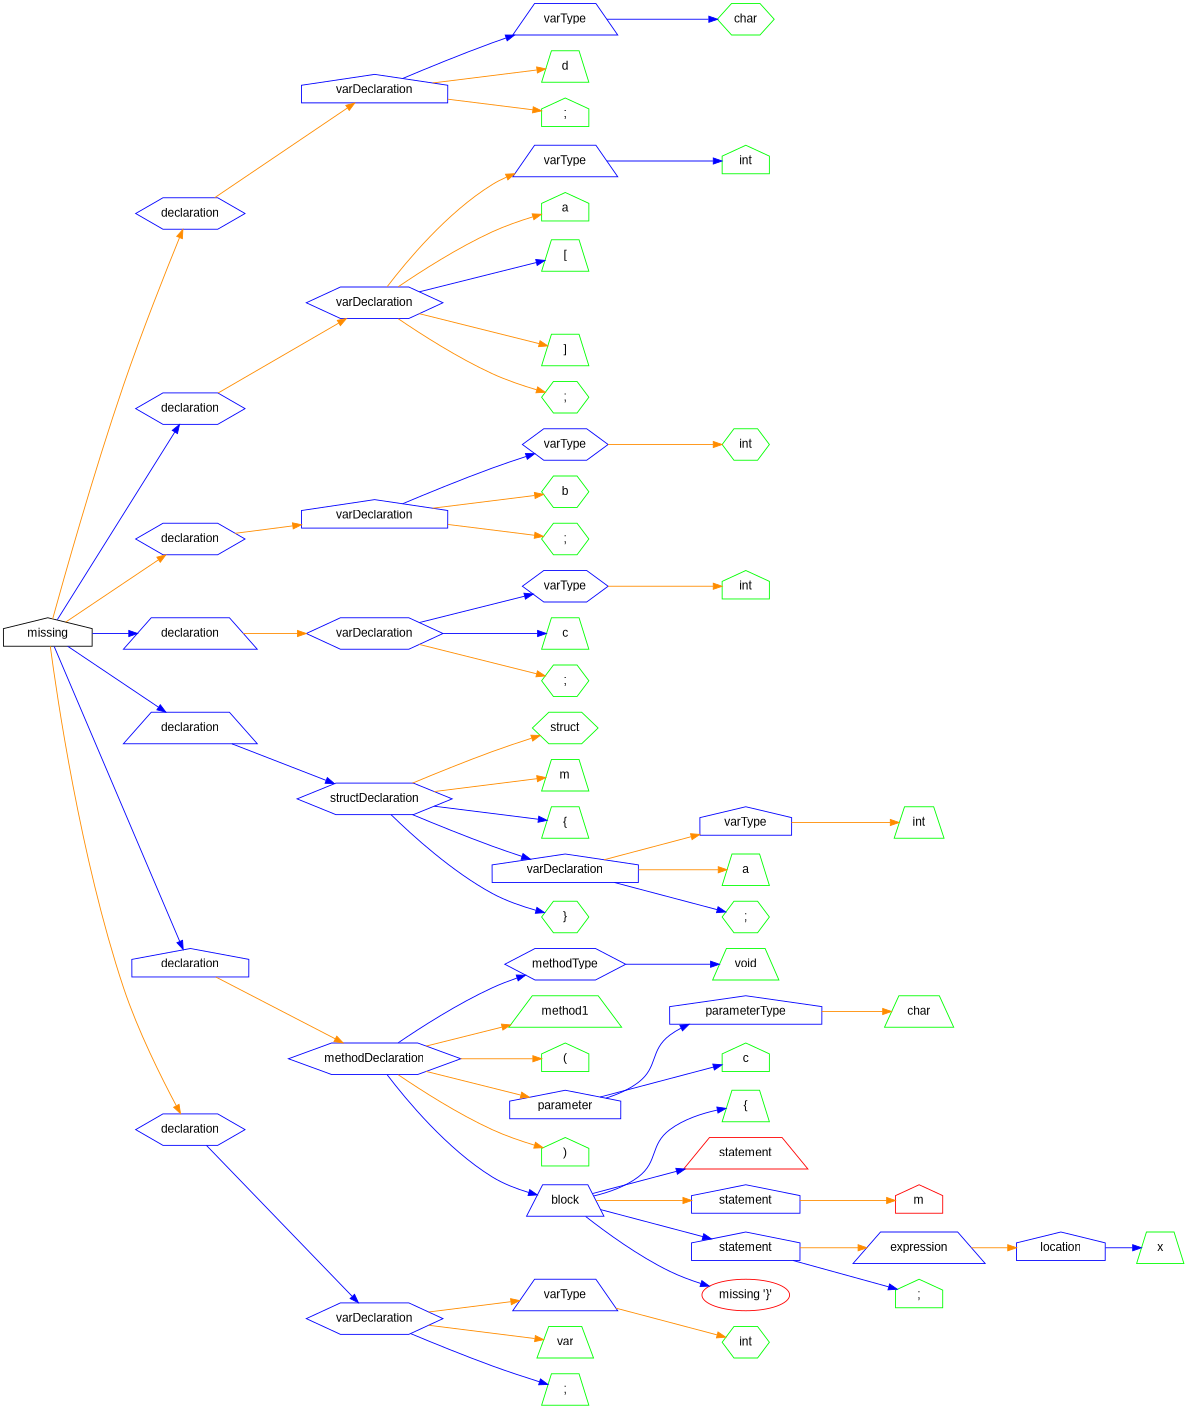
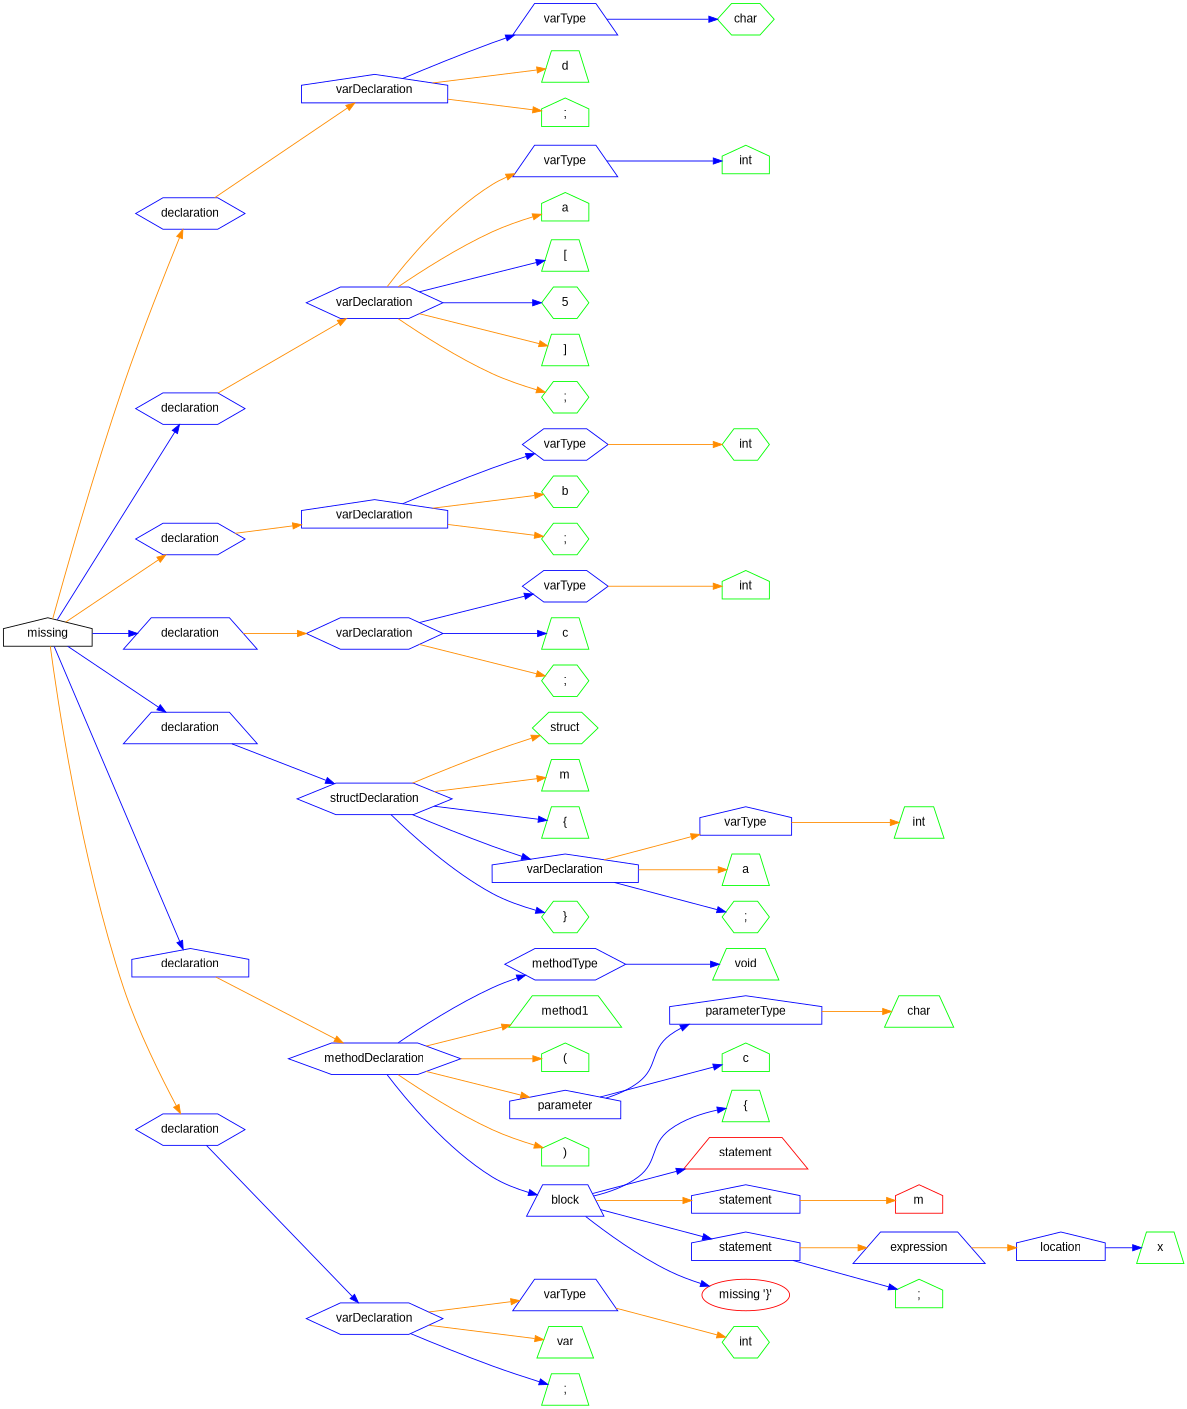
none -> (565, 303)
